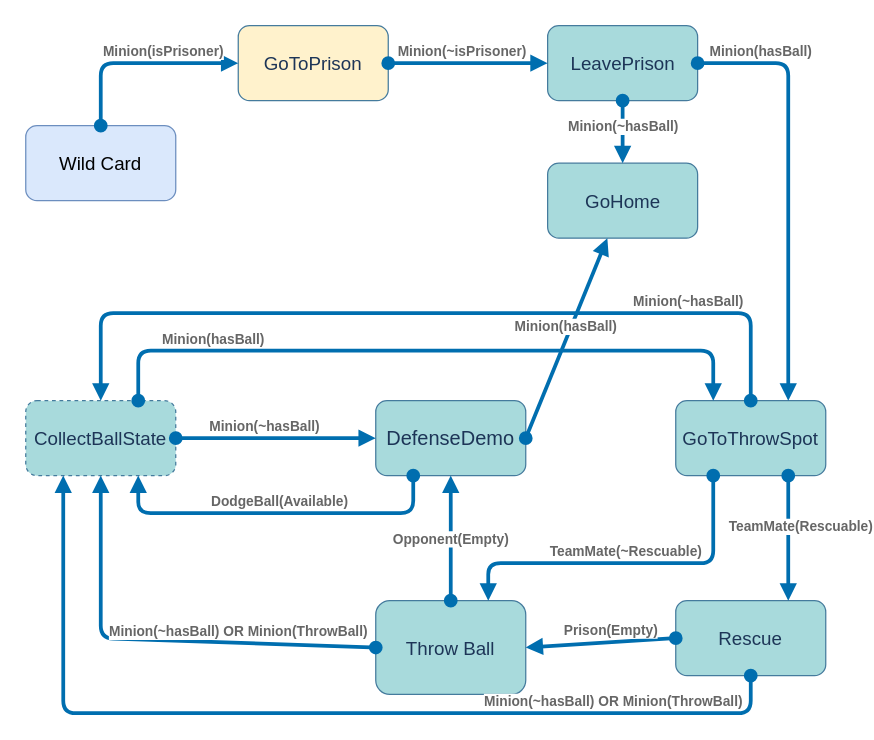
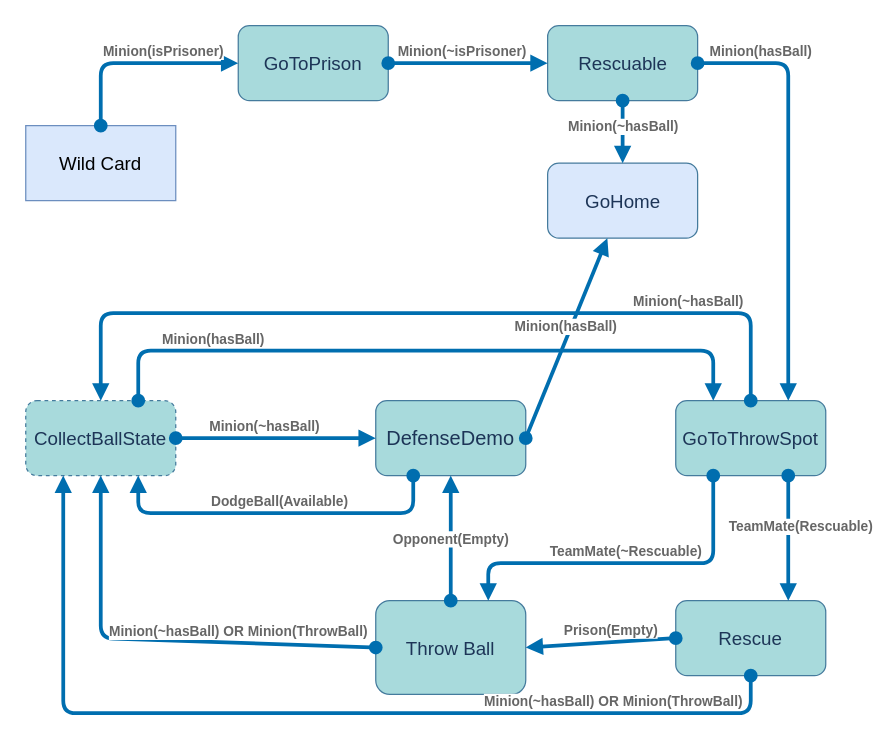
(313, 63) -> (313, 63)
(623, 63) -> (623, 63)
(101, 163) -> (101, 163)
(623, 201) -> (623, 201)
